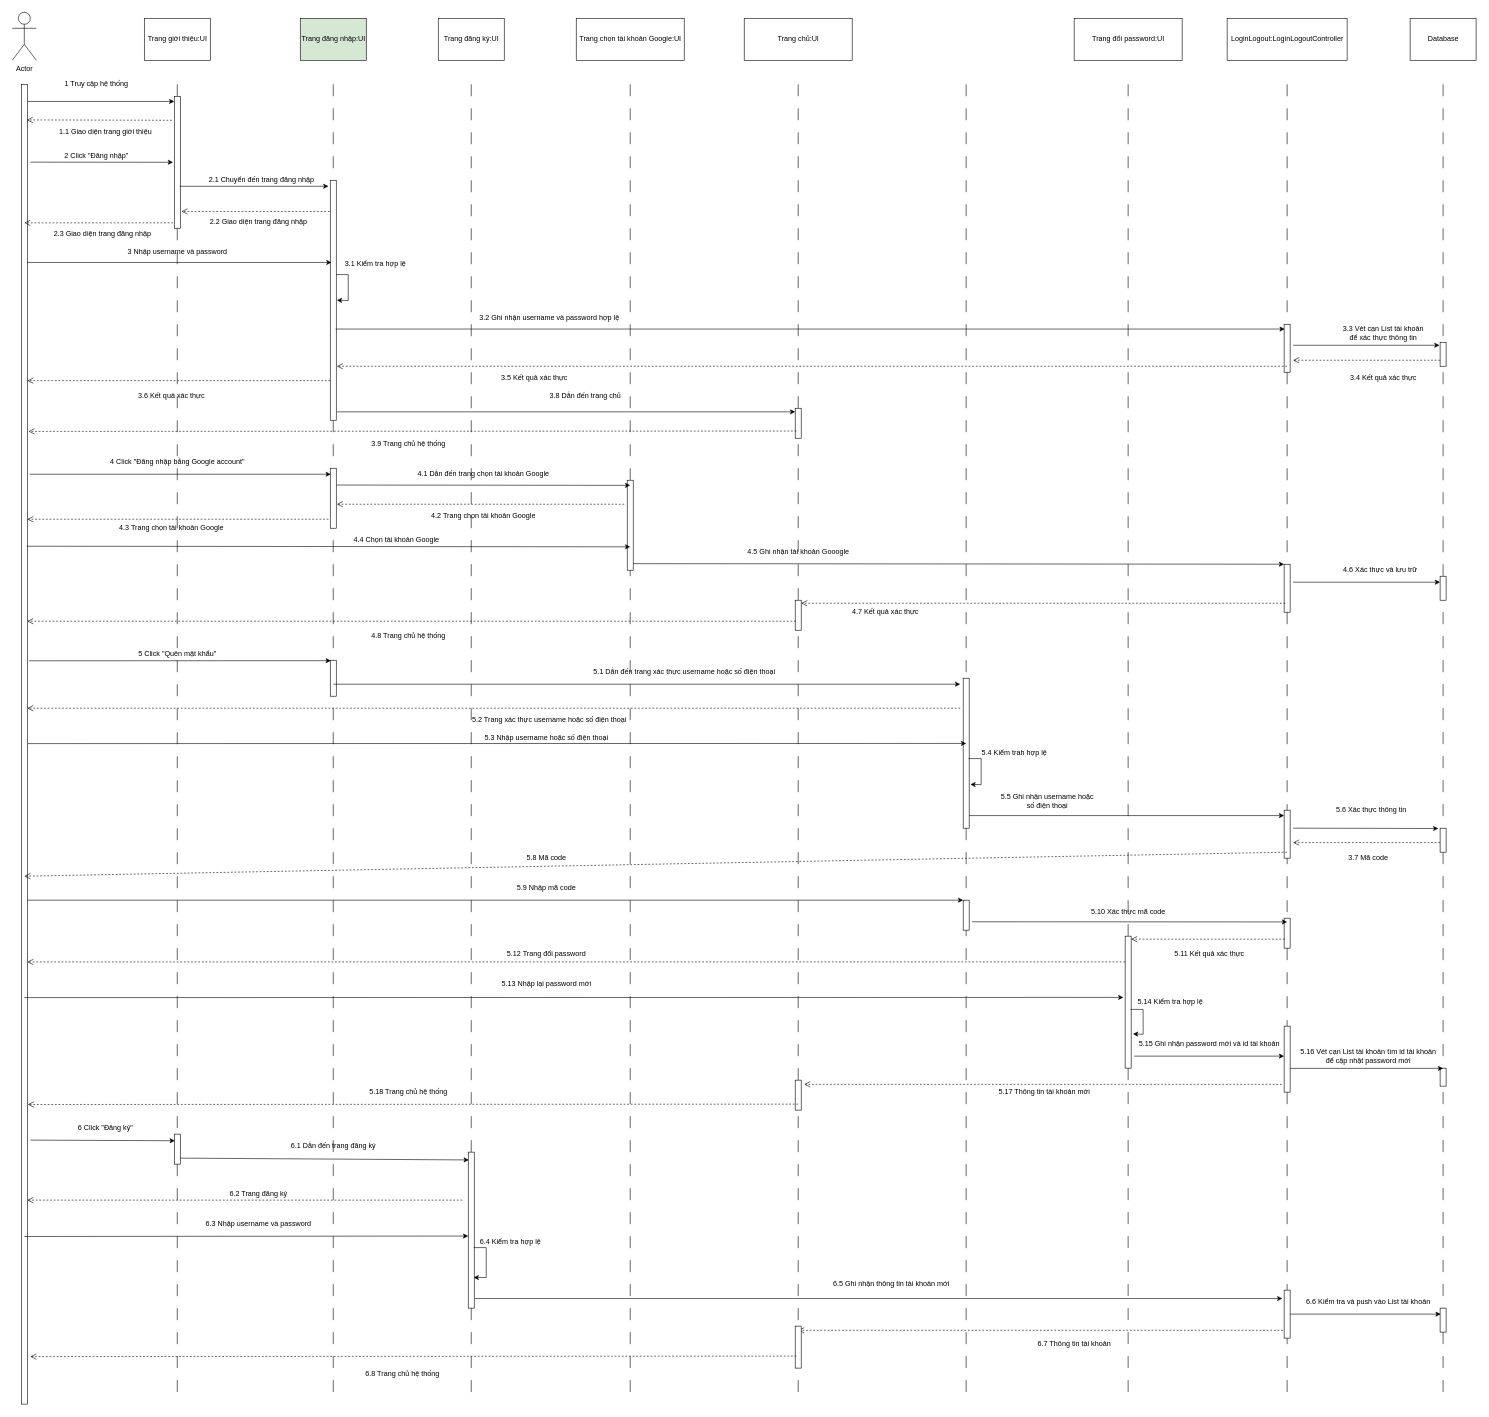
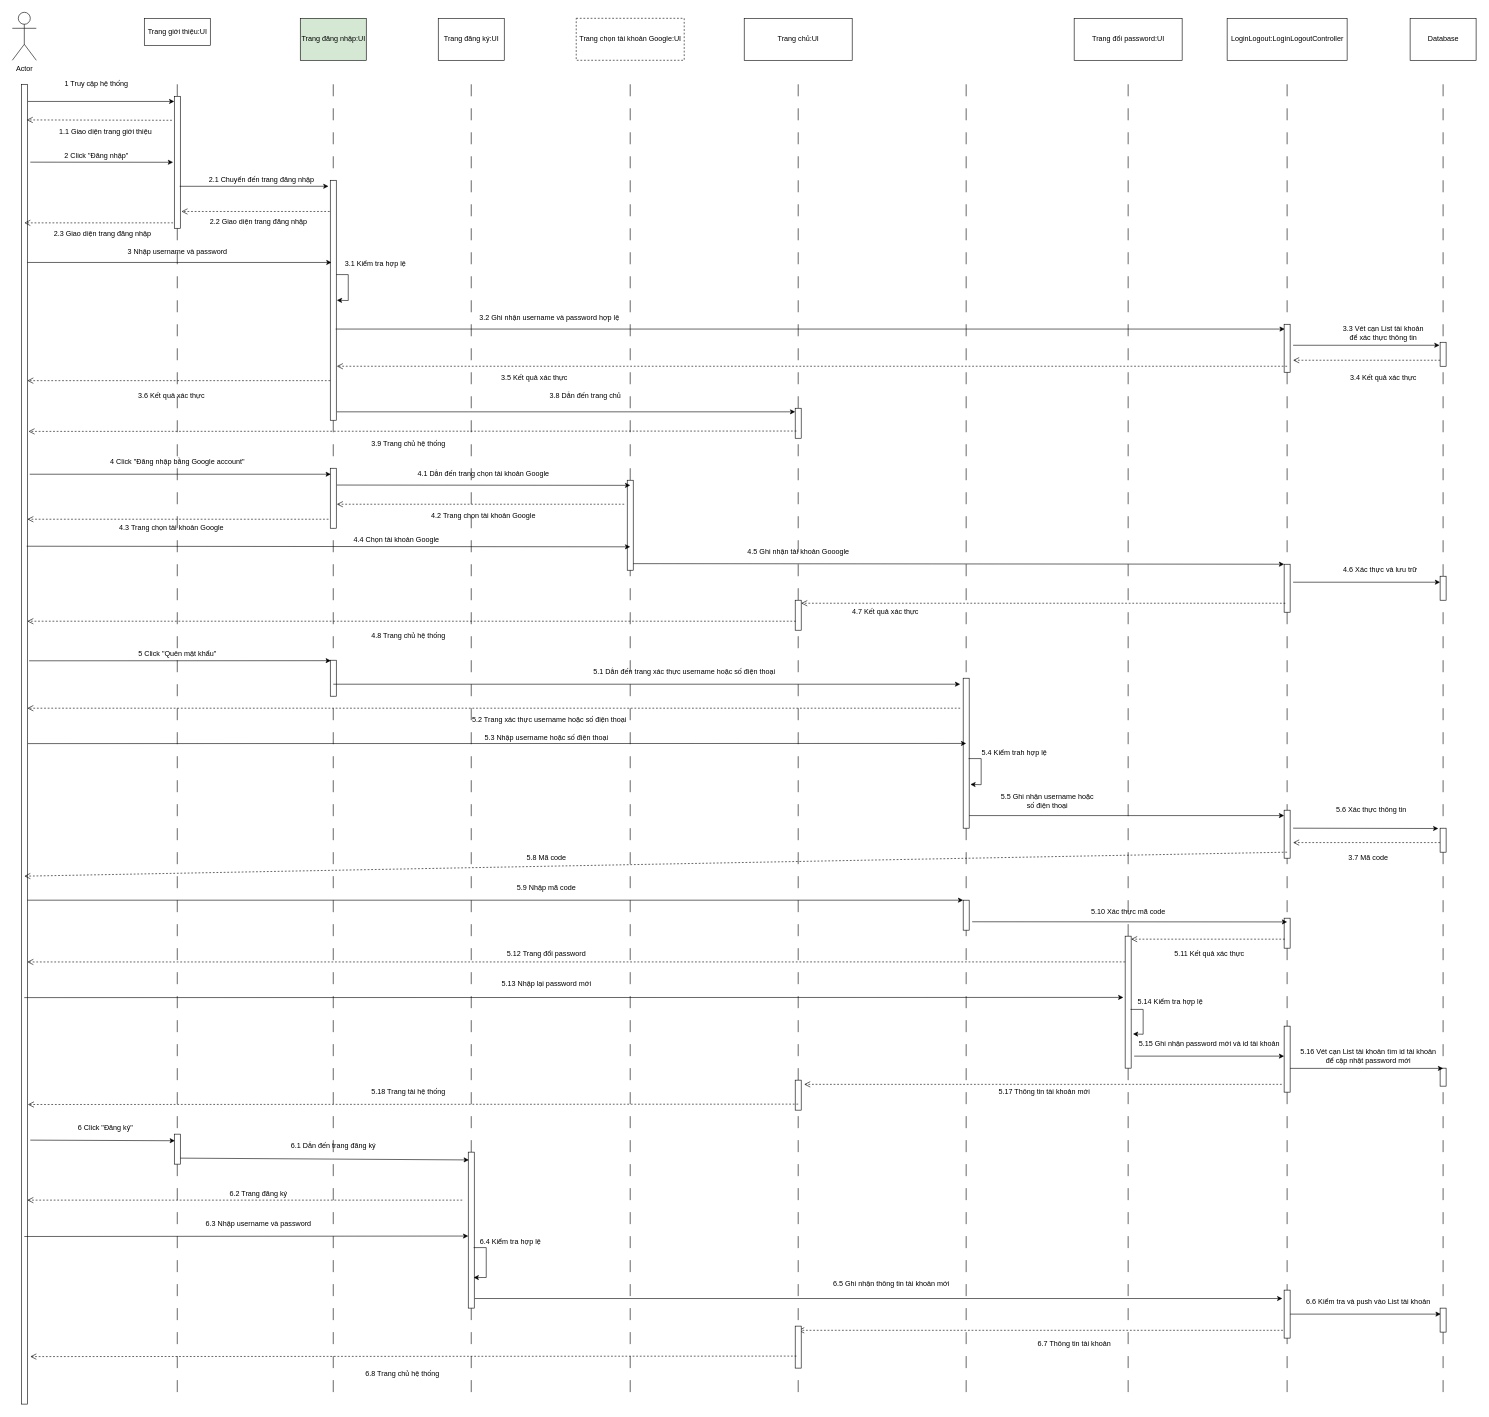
(177, 39) -> (177, 32)
(630, 39) -> (630, 39)
(409, 1092) -> (409, 1092)
